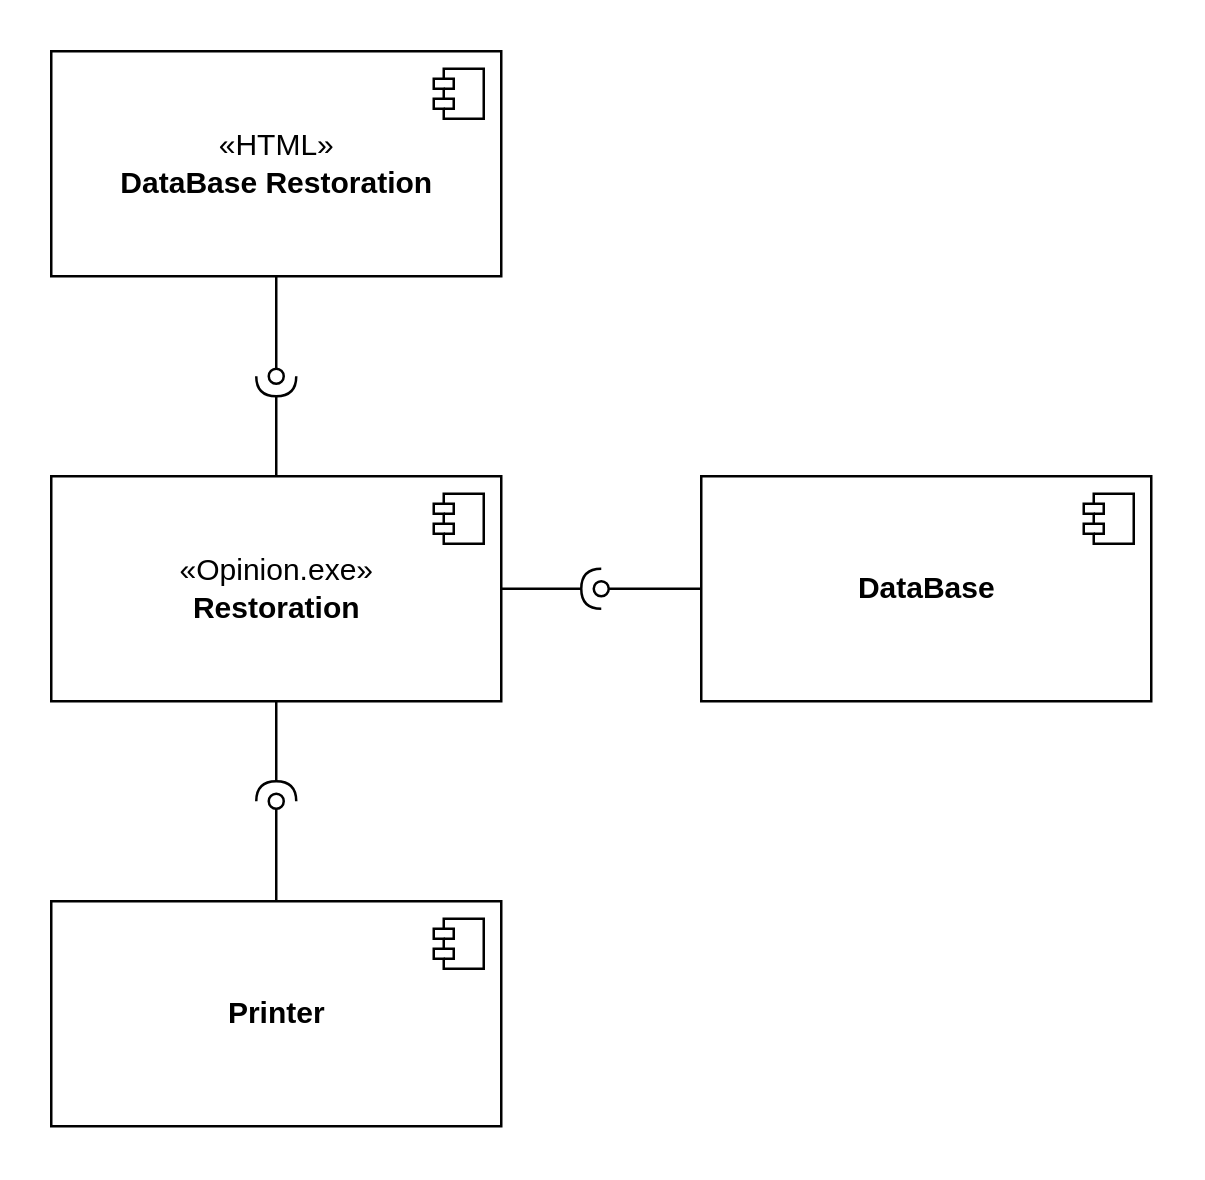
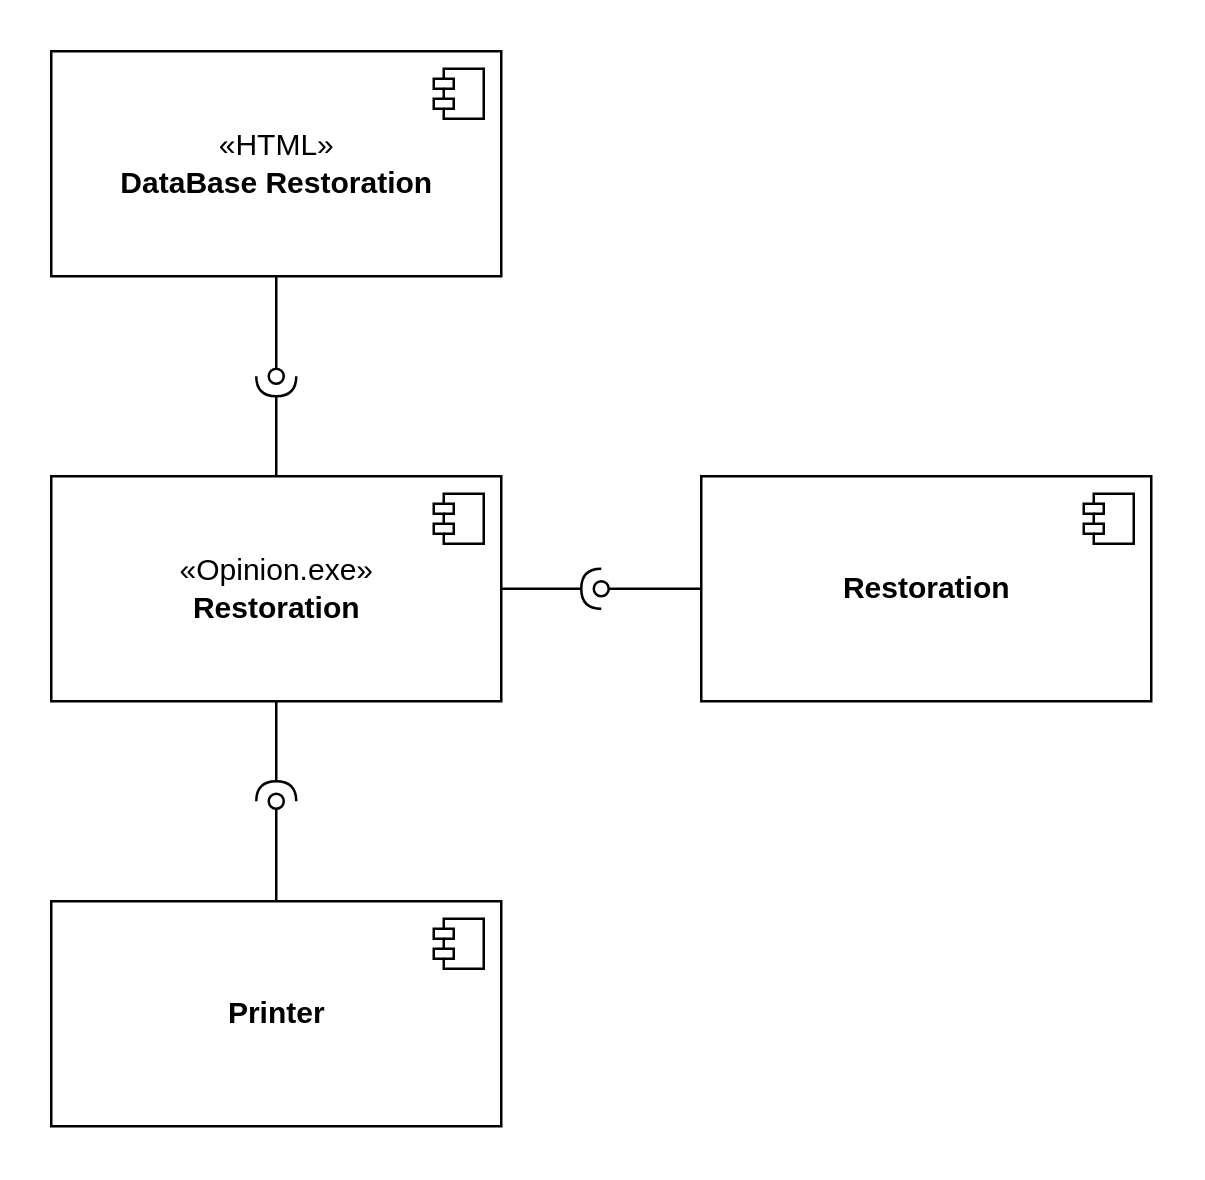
(928, 589) -> (928, 589)
